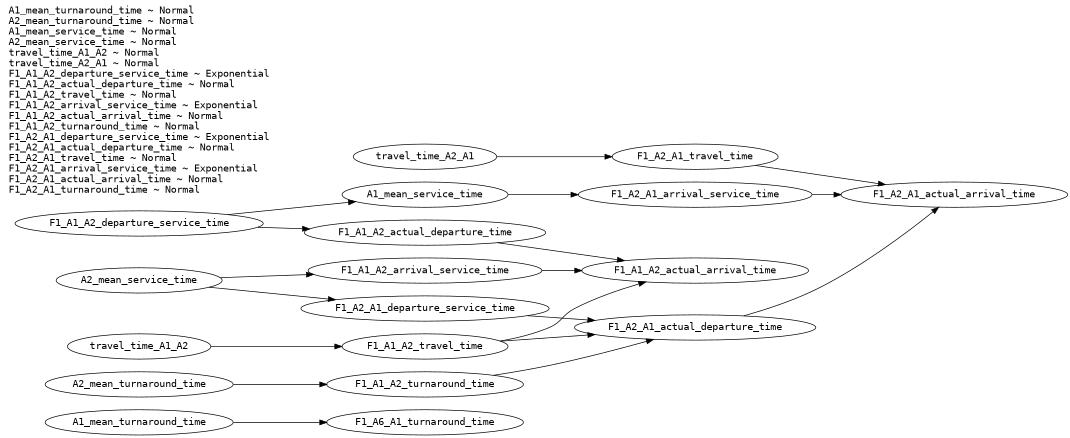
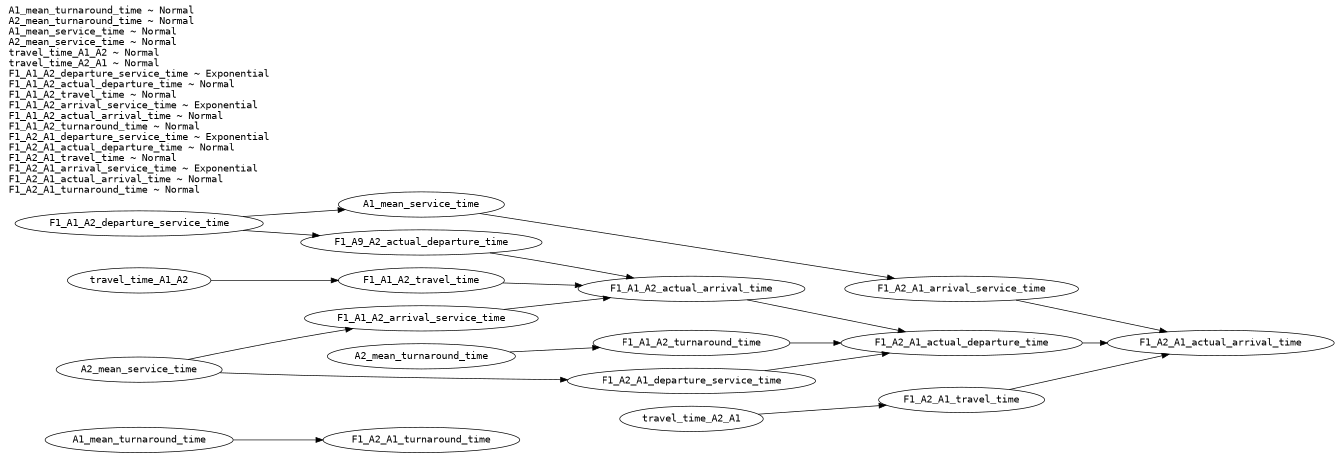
(425, 233) -> (421, 242)
(544, 338) -> (823, 315)
(425, 422) -> (421, 440)
